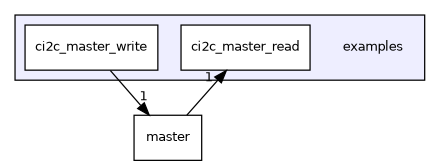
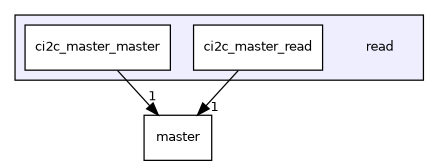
(91, 48) -> (98, 48)
(373, 48) -> (380, 48)
(202, 98) -> (222, 88)
